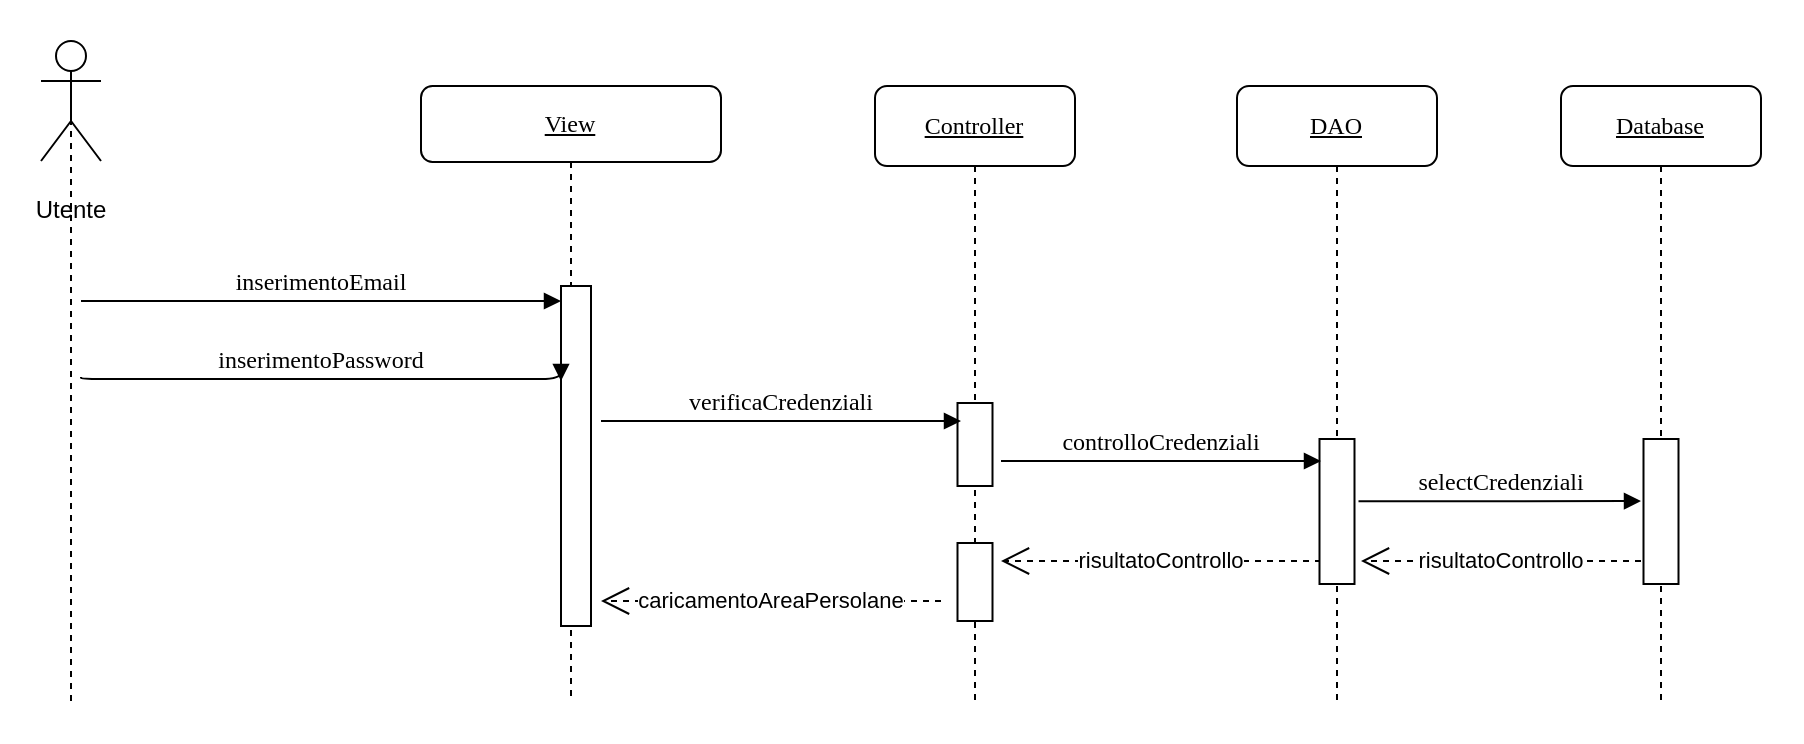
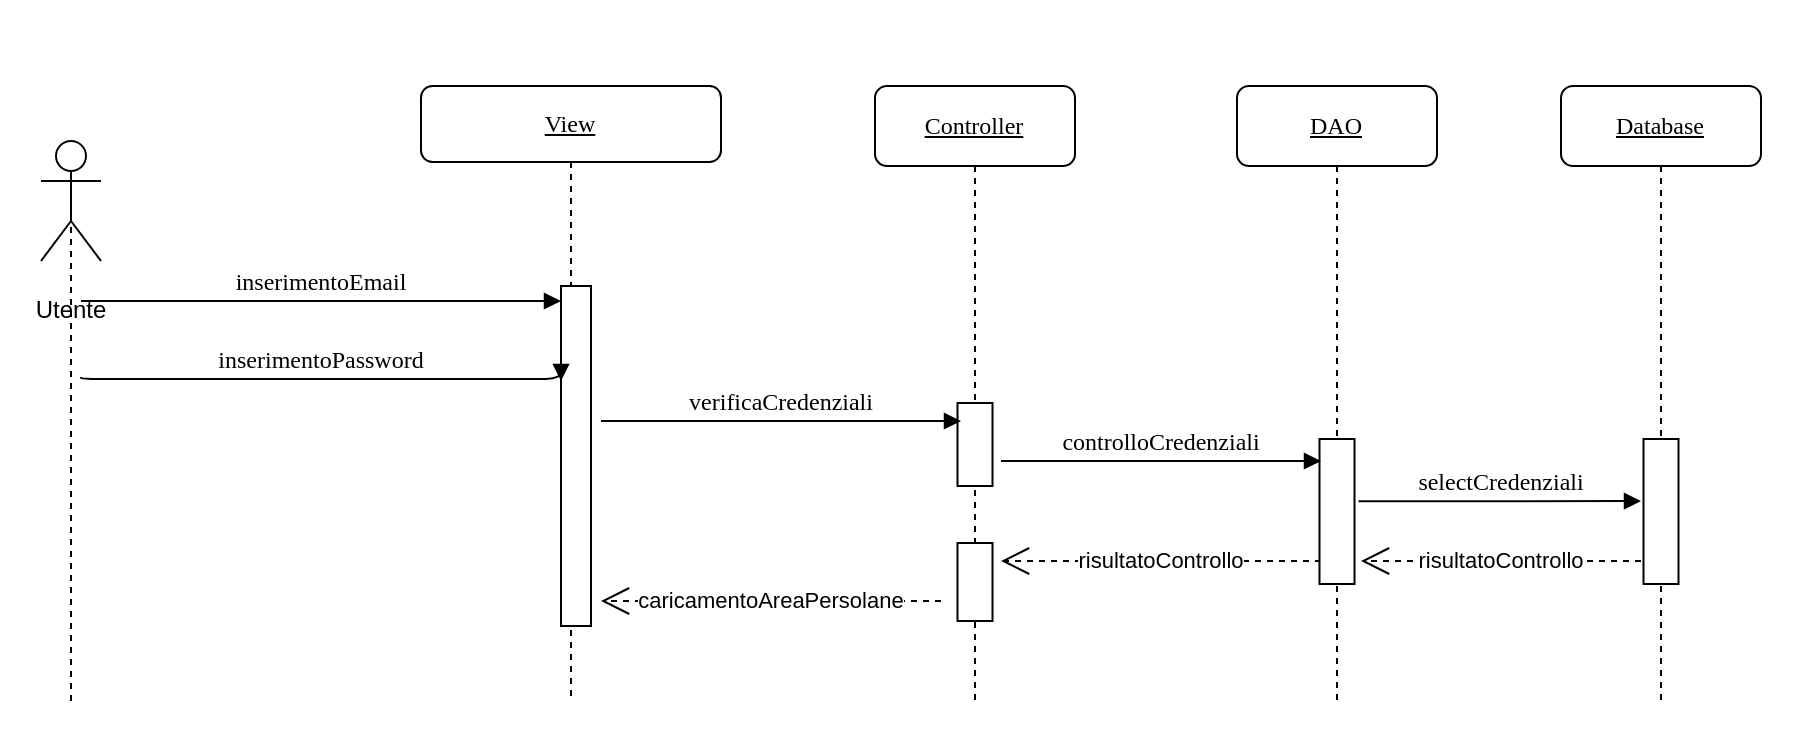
(71, 101) -> (71, 201)
